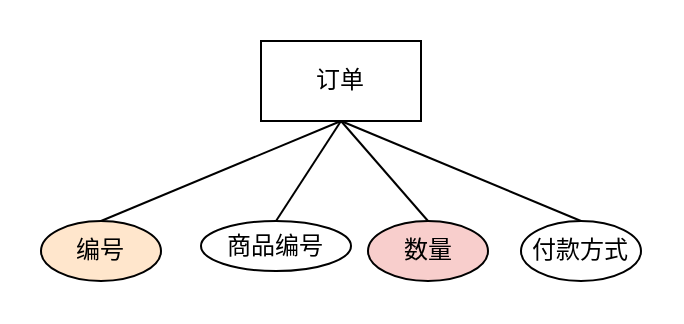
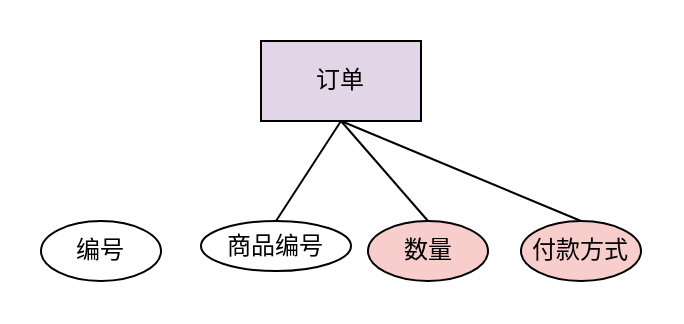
(341, 81) -> (341, 81)
(218, 172) -> none
(101, 251) -> (101, 251)
(581, 251) -> (581, 251)
